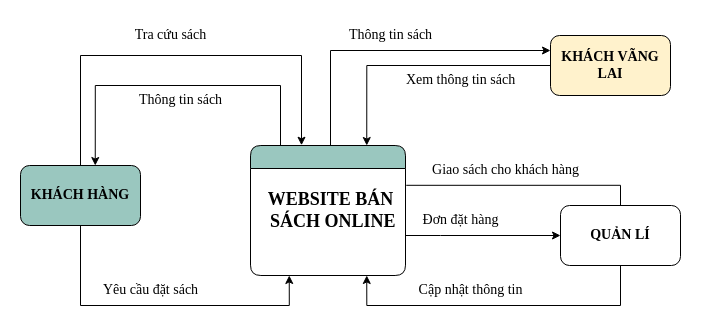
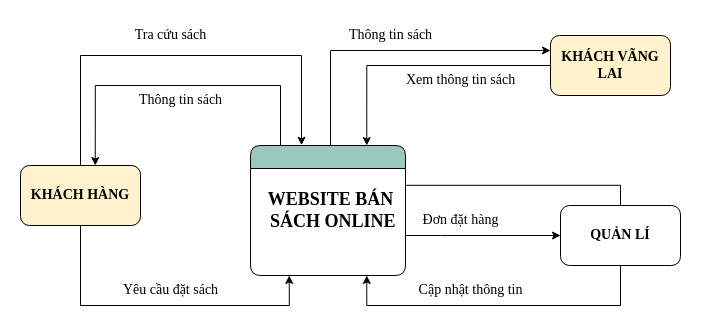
(506, 171) -> none
(81, 196) -> (81, 196)
(151, 291) -> (171, 291)
